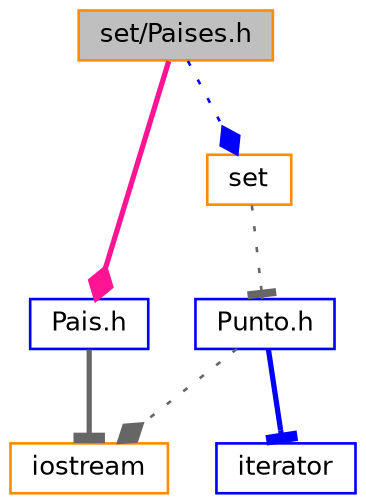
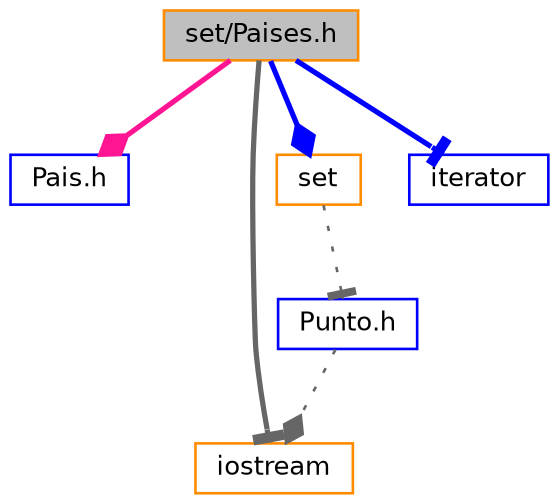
(205, 94) -> (284, 93)
(89, 390) -> (253, 245)
(275, 390) -> (364, 104)
